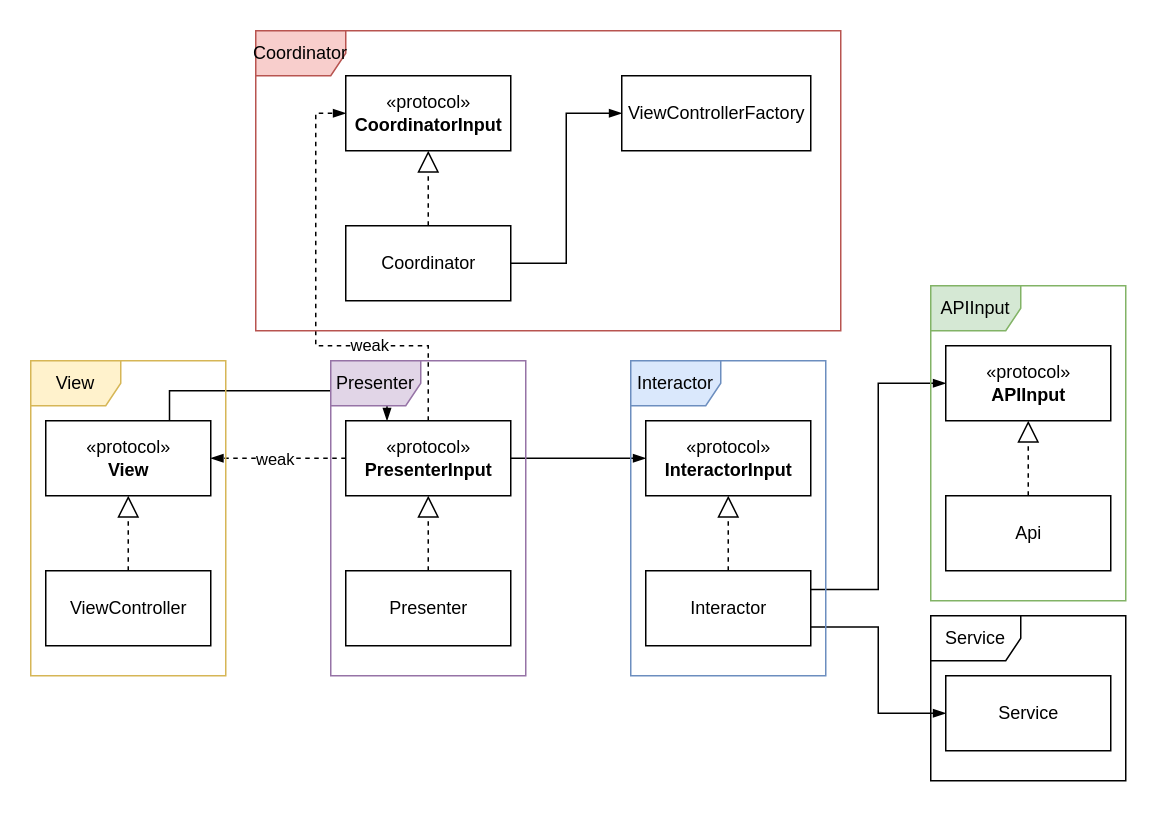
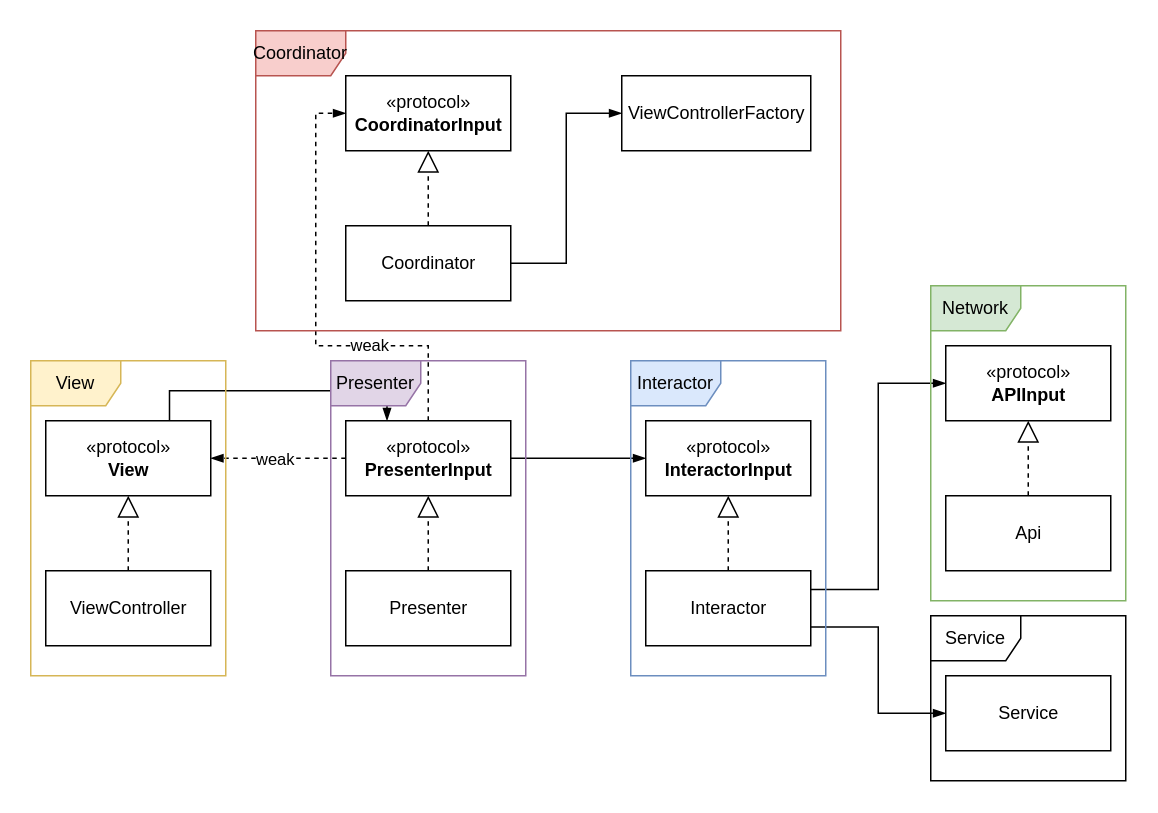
(976, 308) -> (976, 308)
